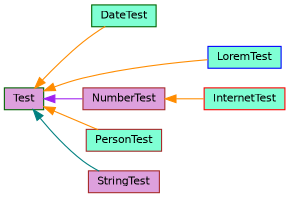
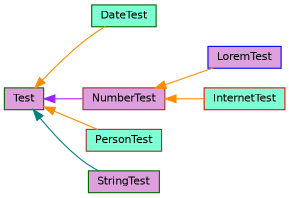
(245, 57) -> (245, 57)
(130, 69) -> (189, 76)
(124, 182) -> (124, 182)
